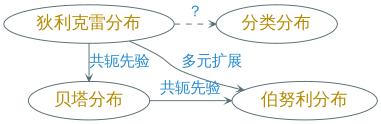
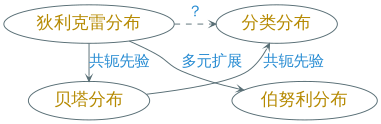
(188, 101) -> (203, 86)
